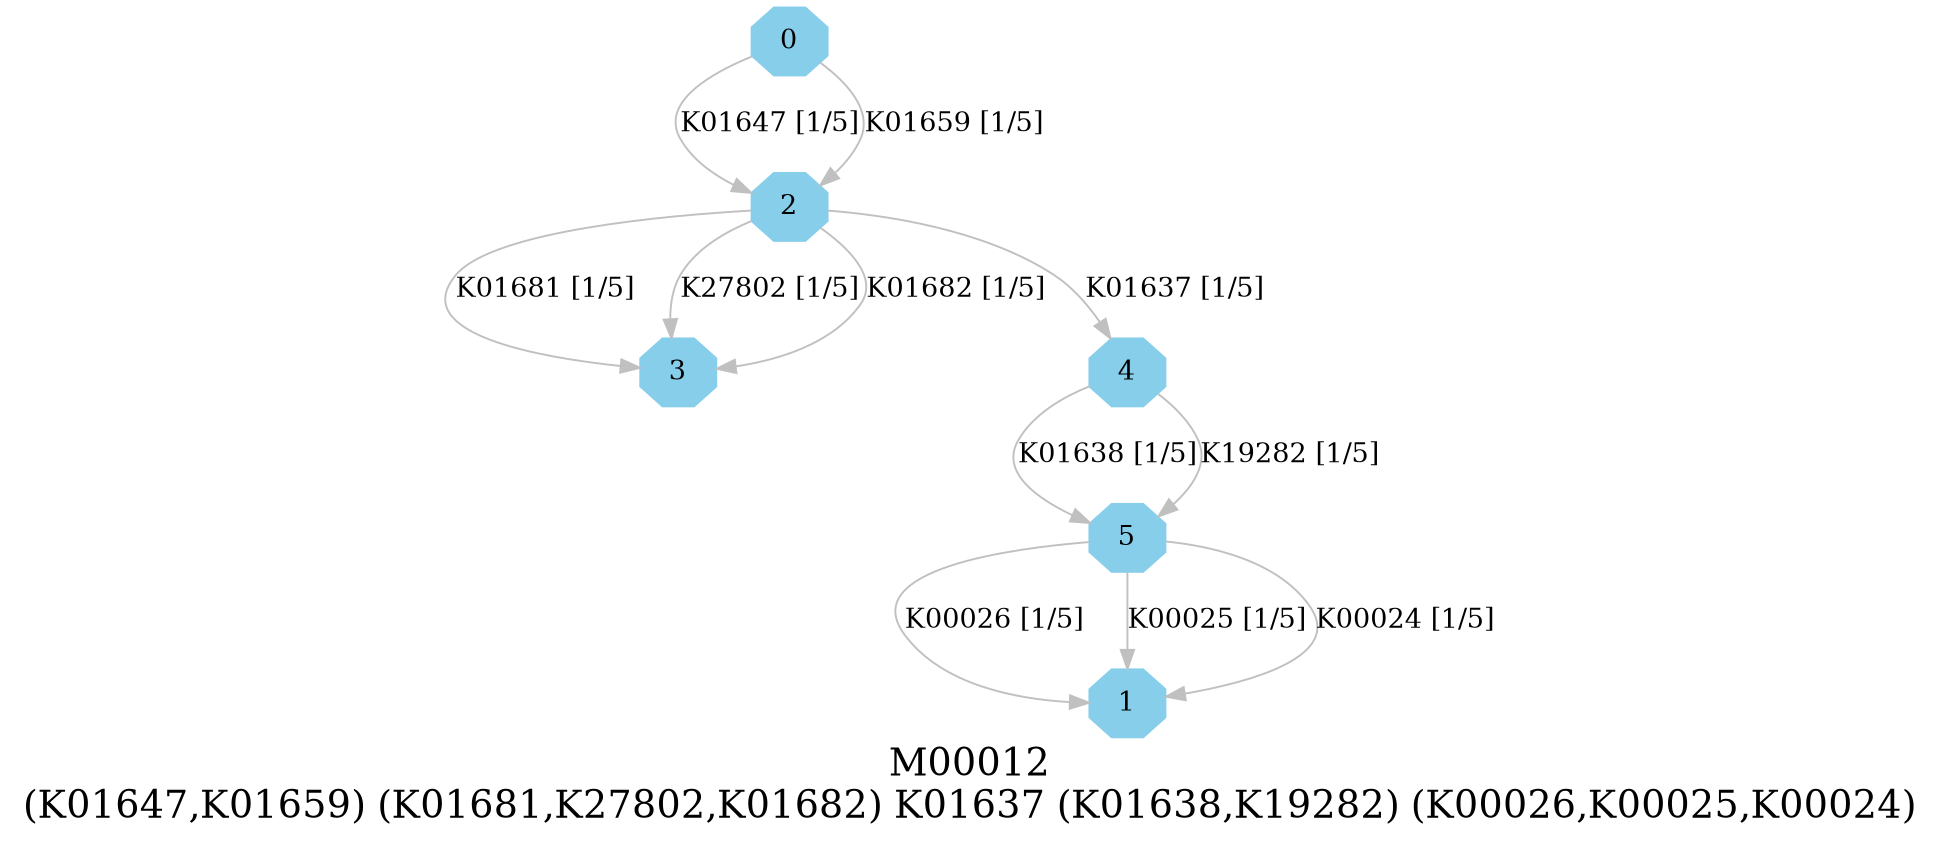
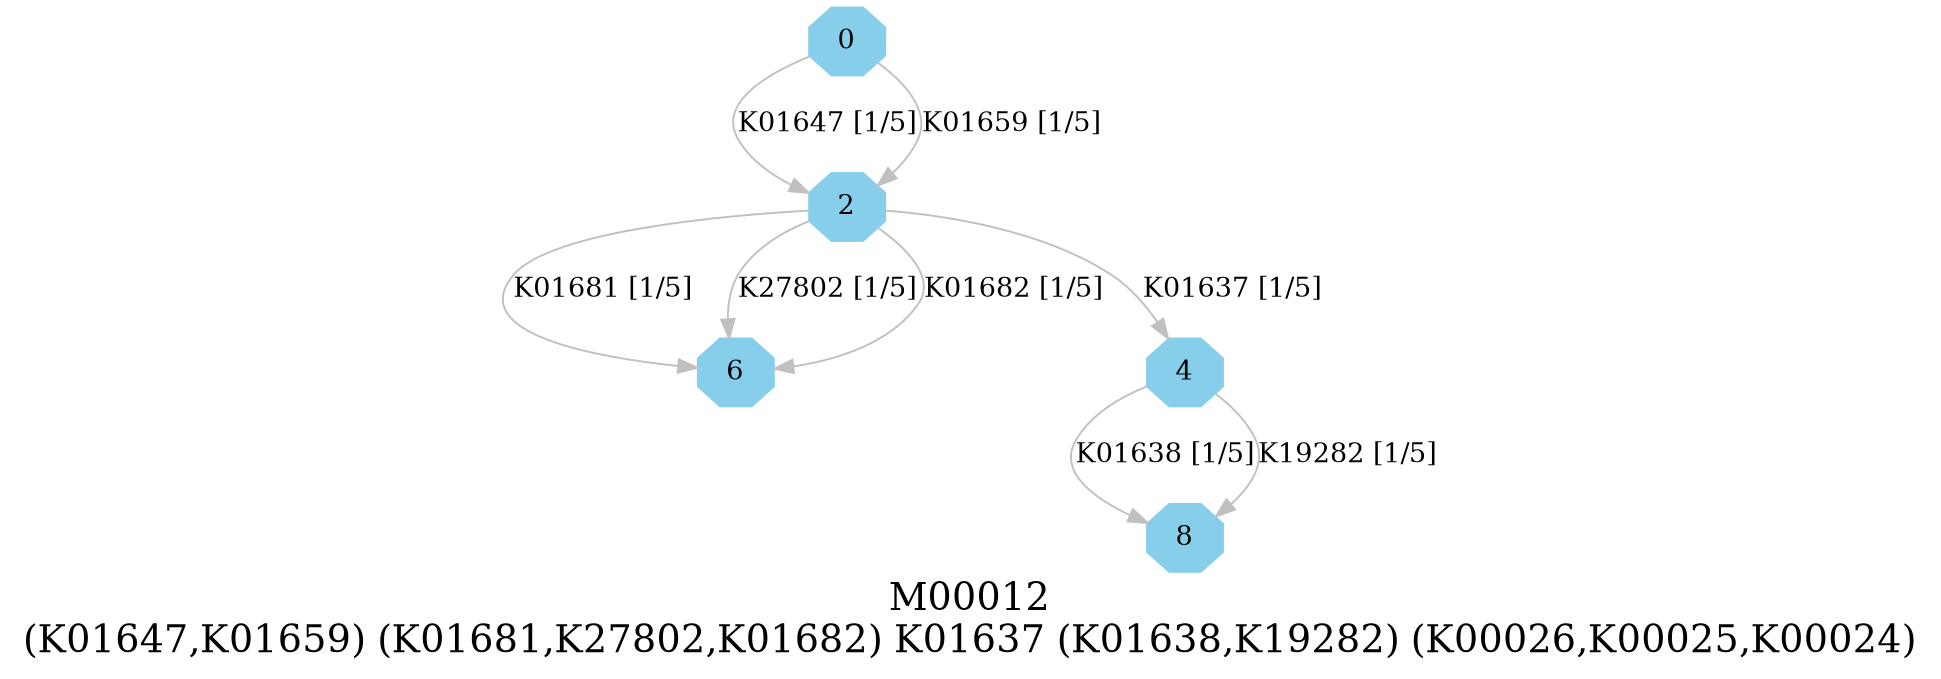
(678, 372) -> (736, 372)
(1127, 538) -> (1185, 538)
(1127, 703) -> none
